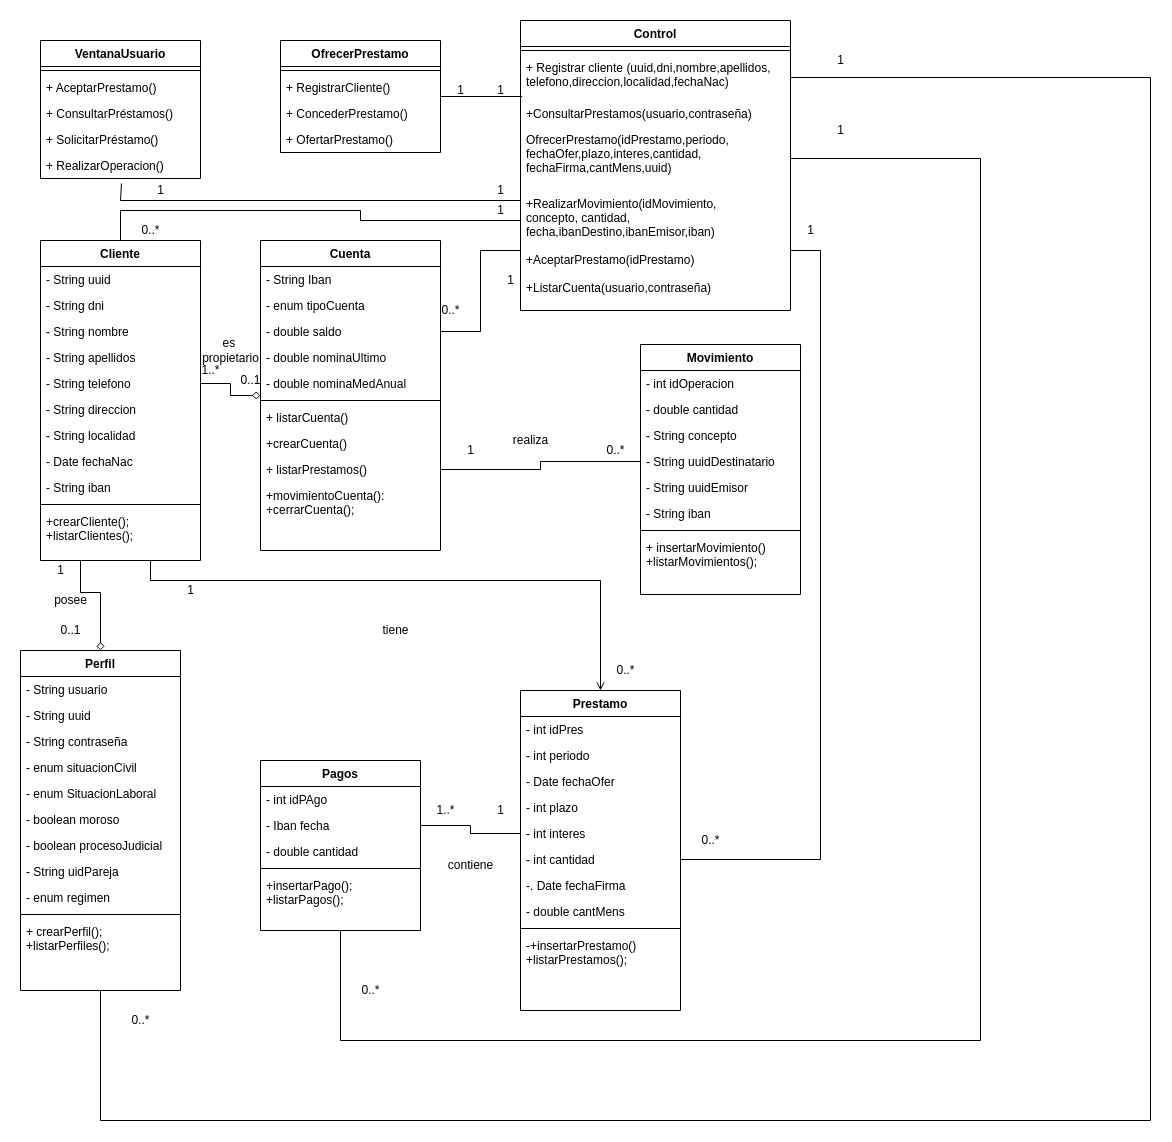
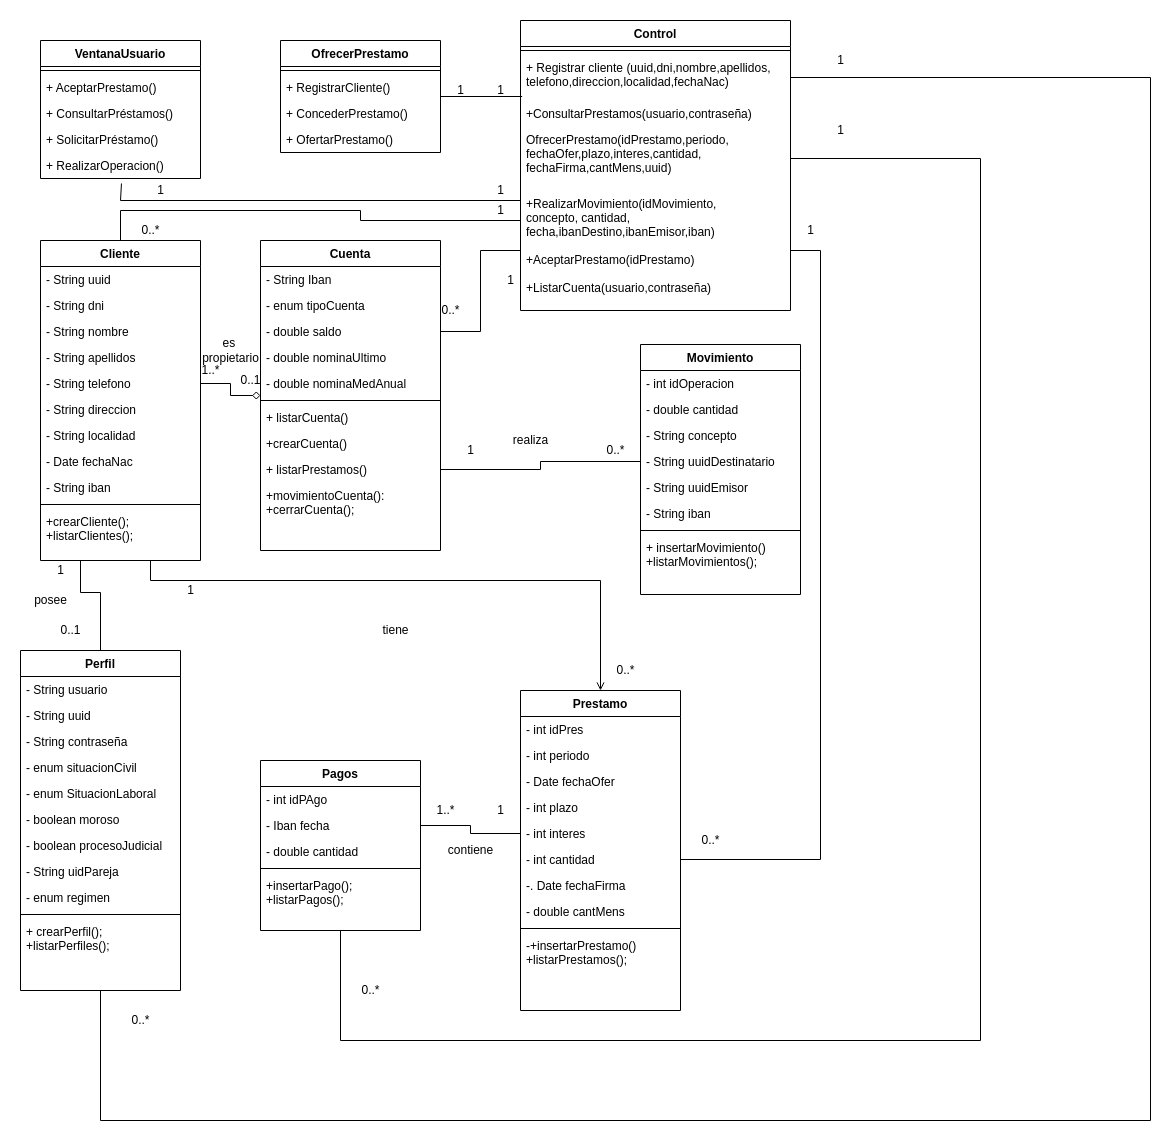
(71, 601) -> (51, 601)
(101, 642) -> (101, 646)
(471, 866) -> (471, 851)
